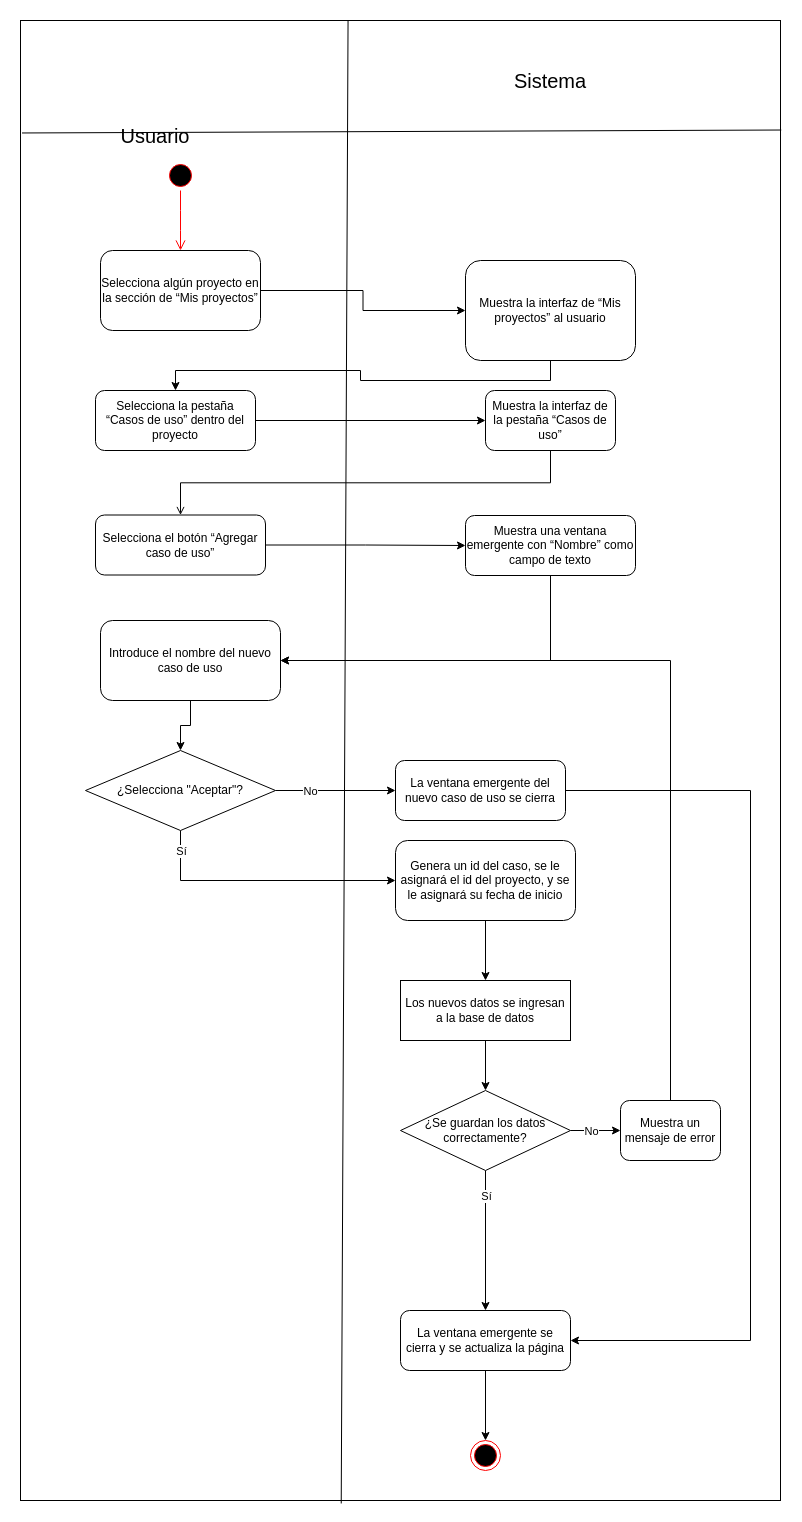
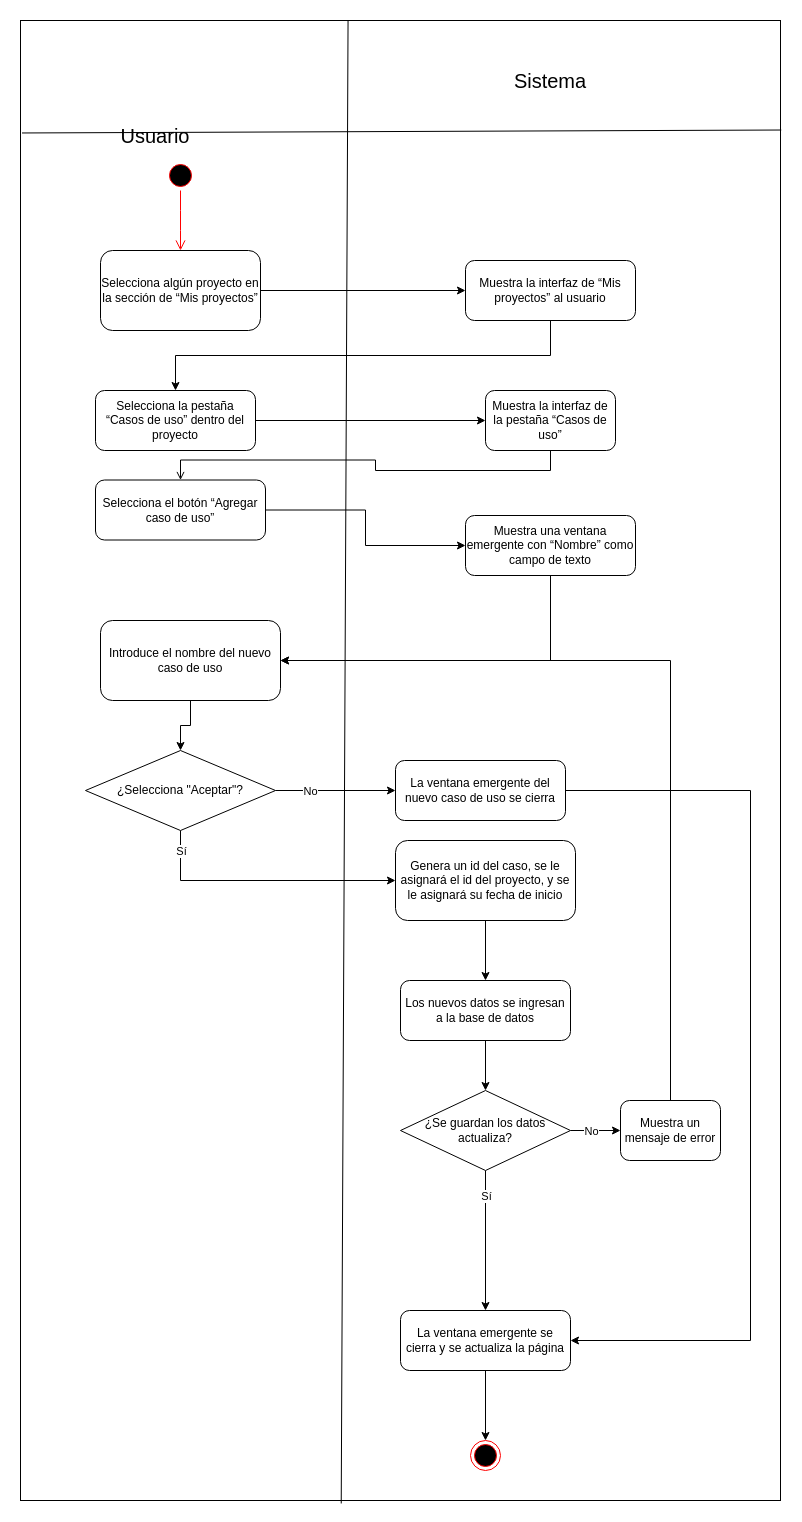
(551, 311) -> (551, 291)
(181, 545) -> (181, 510)
(486, 1011) -> (486, 1011)
(486, 1131) -> (486, 1131)
